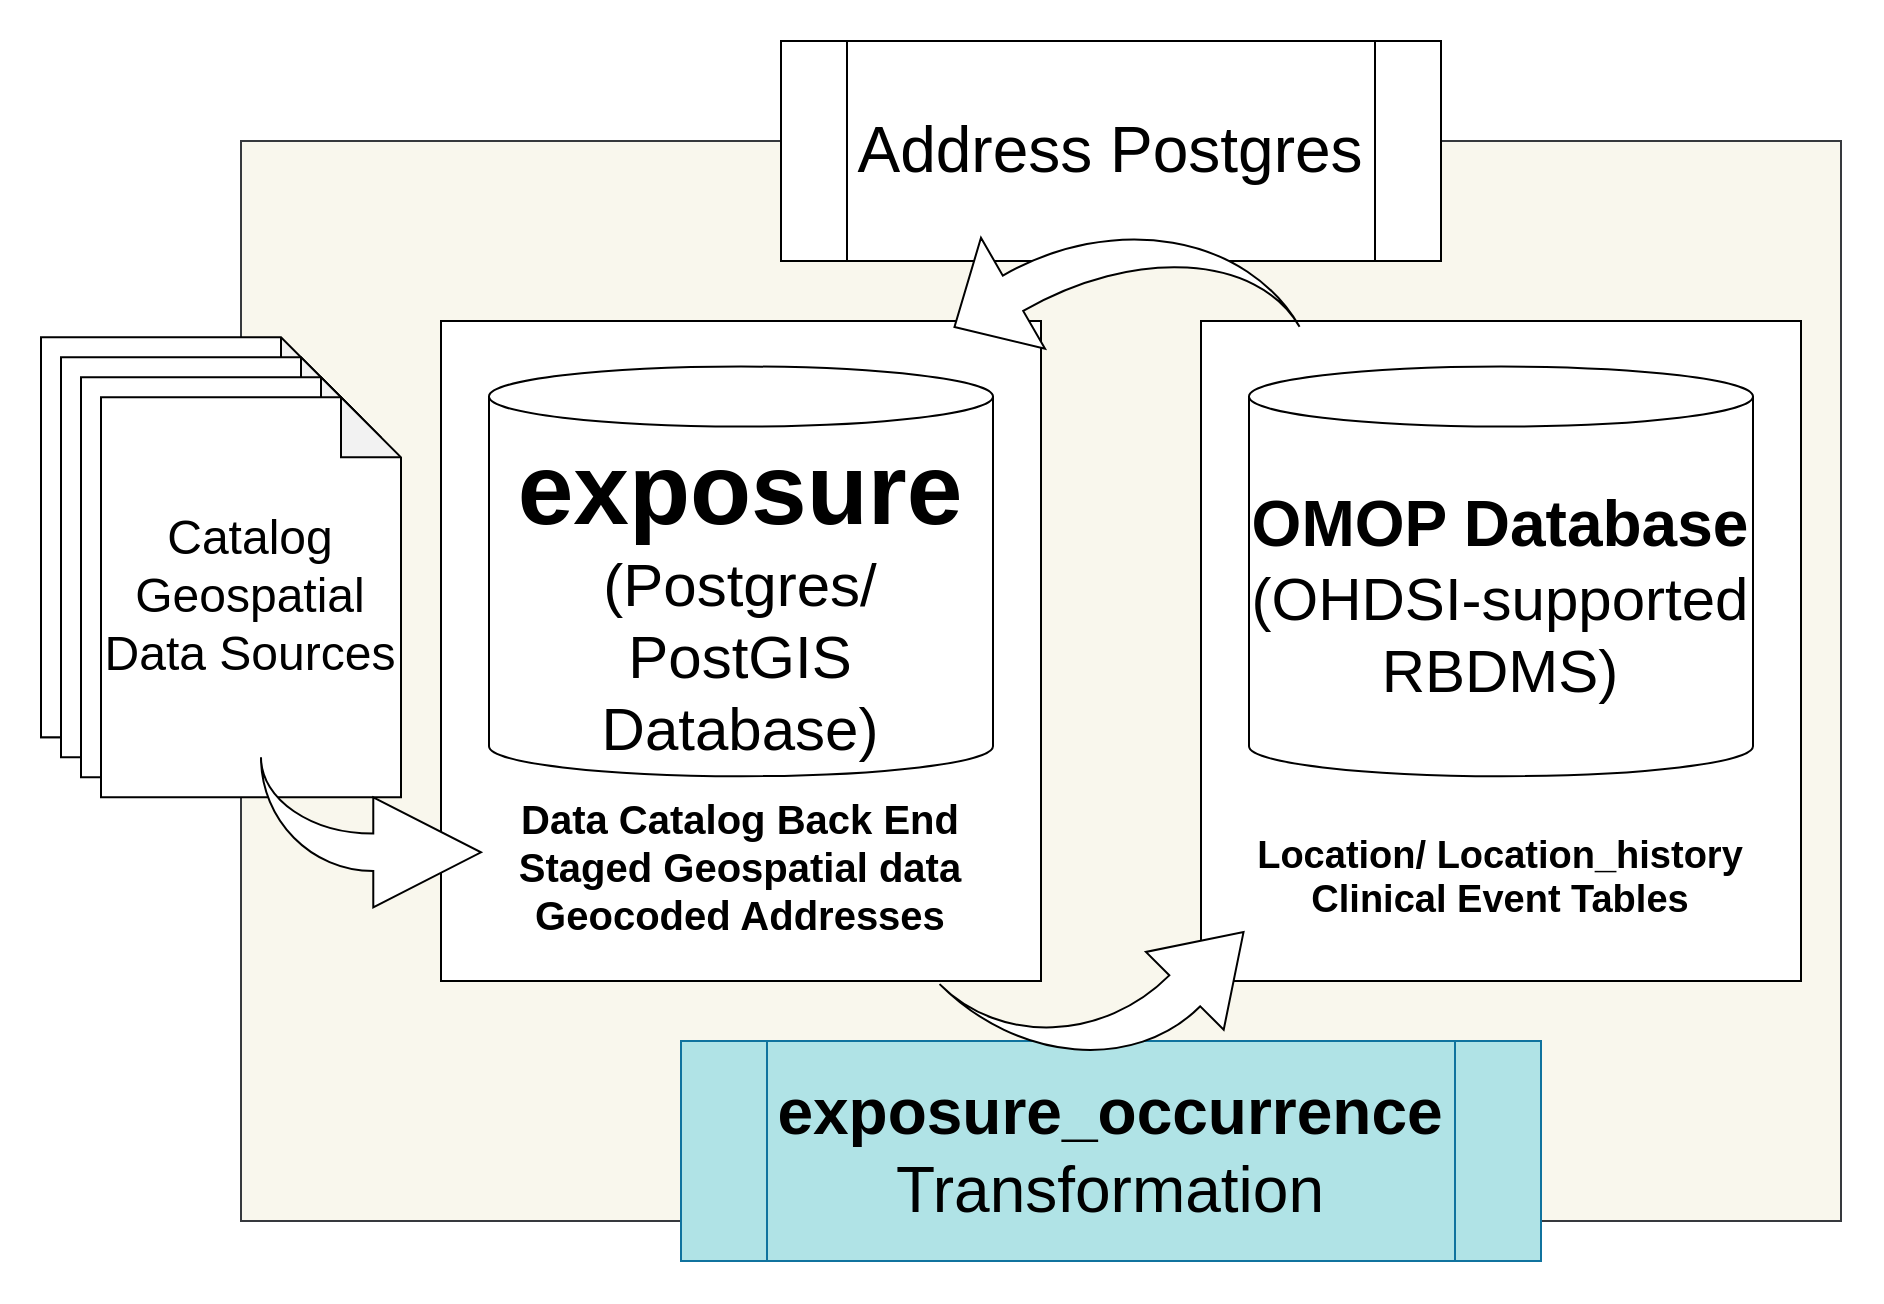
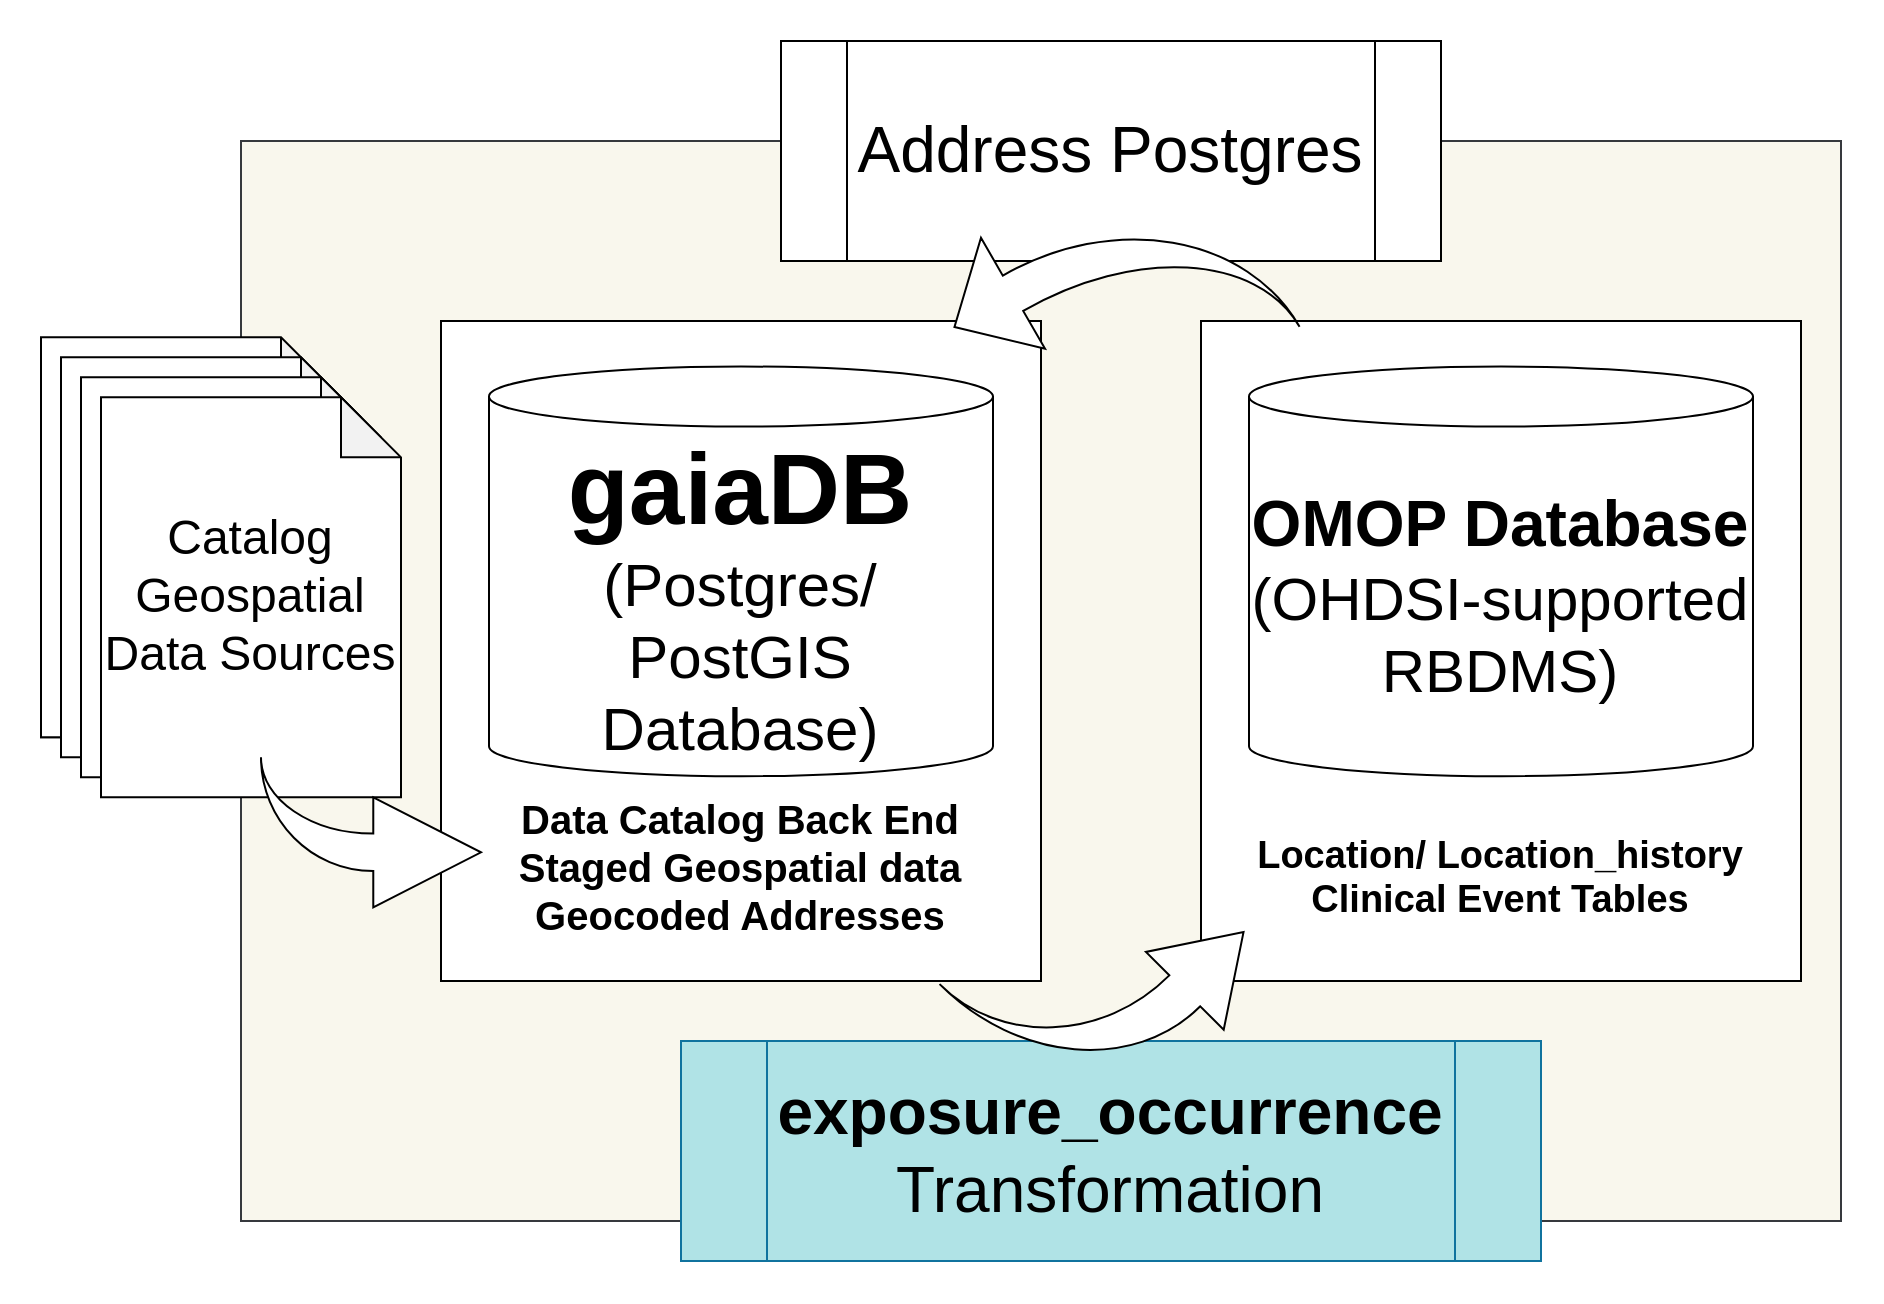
(741, 597) -> (741, 597)
